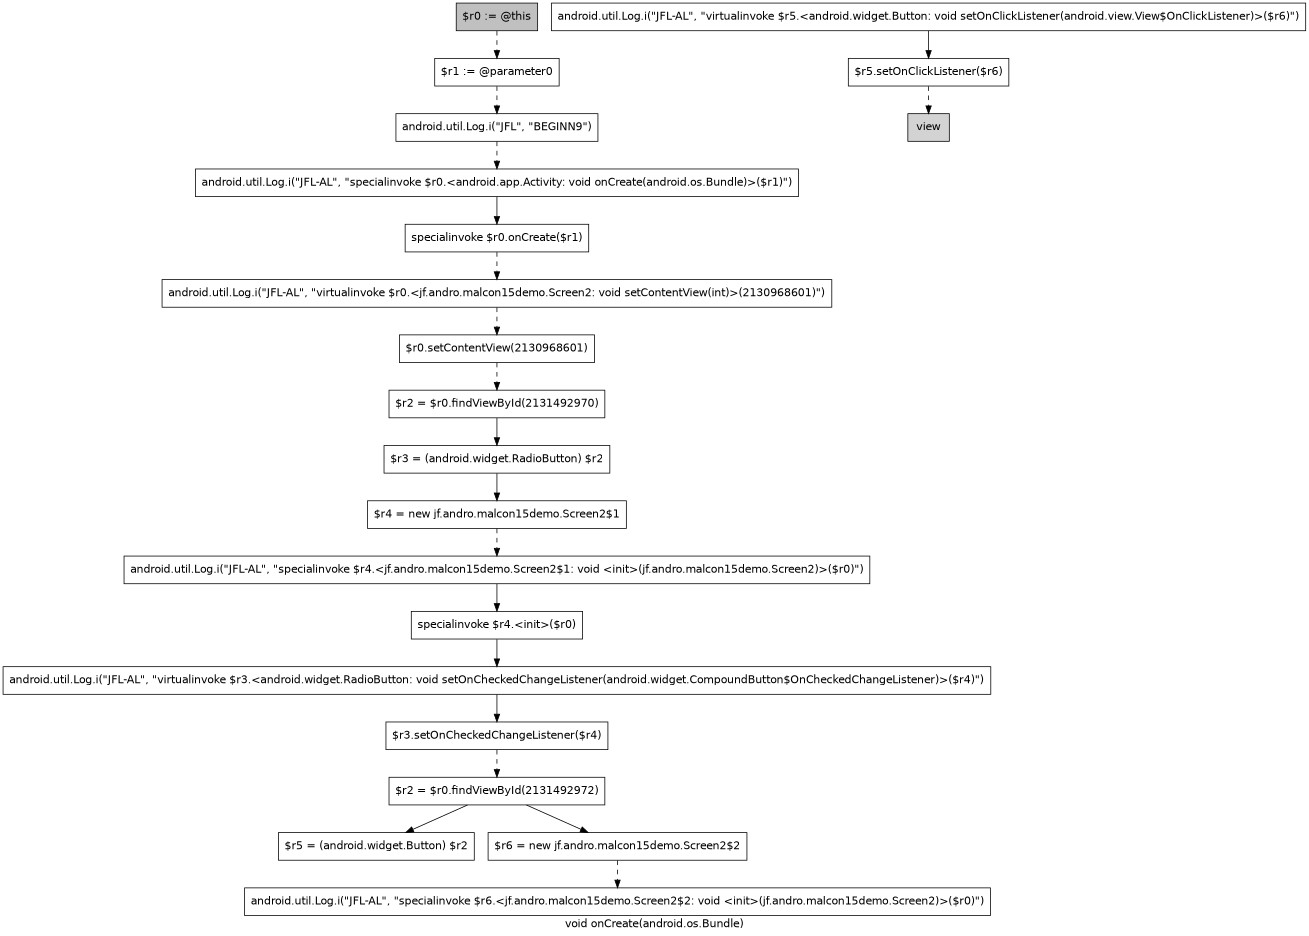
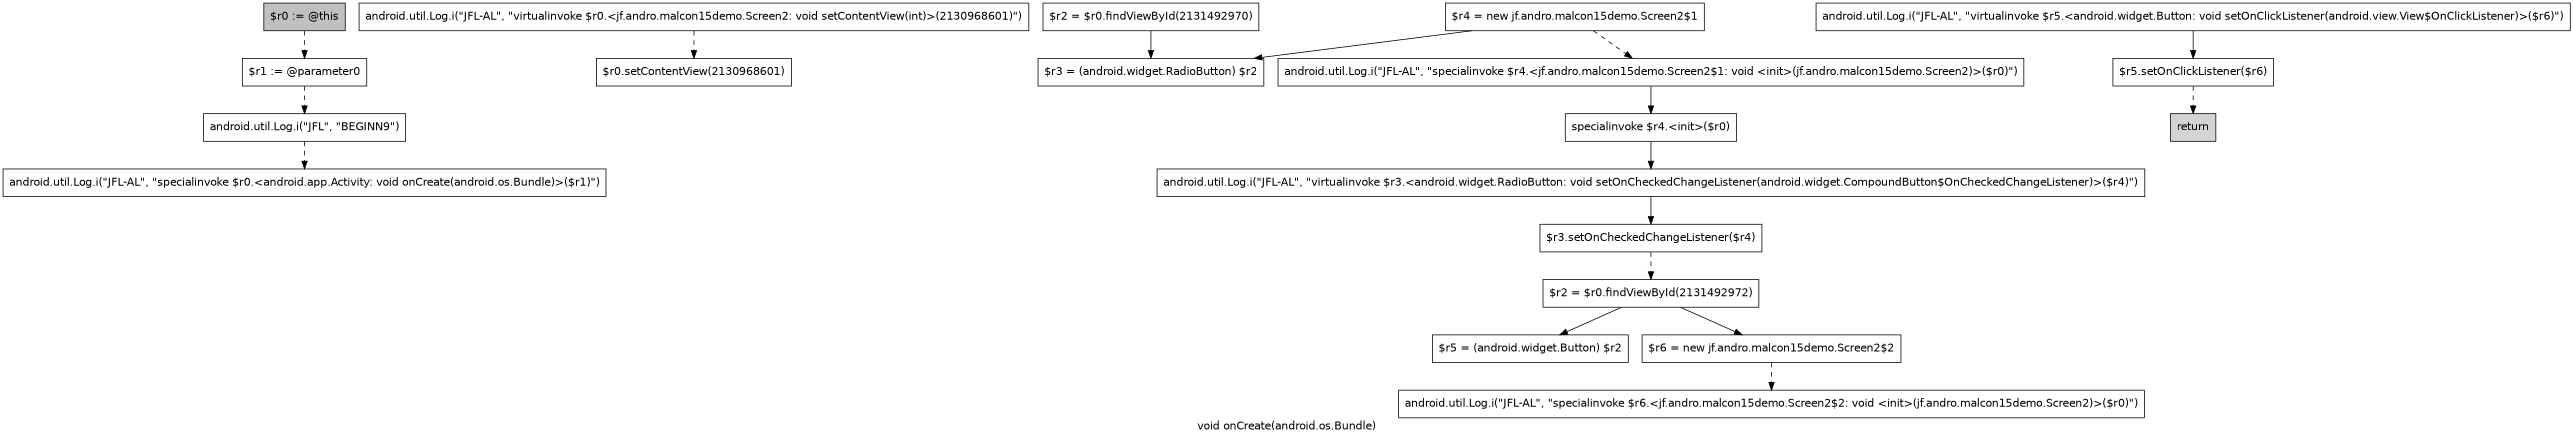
(929, 127) -> (2193, 127)
(497, 238) -> none
(497, 373) -> none
(497, 483) -> (1367, 44)
